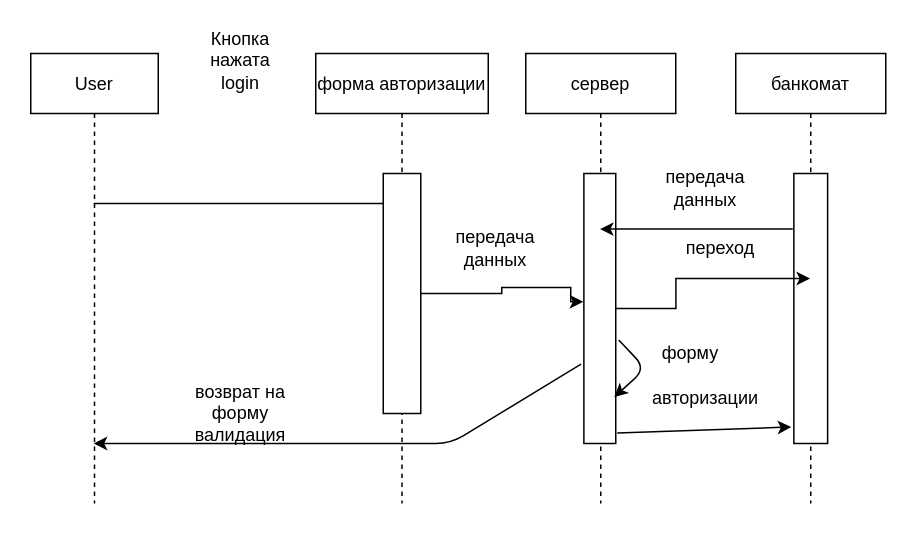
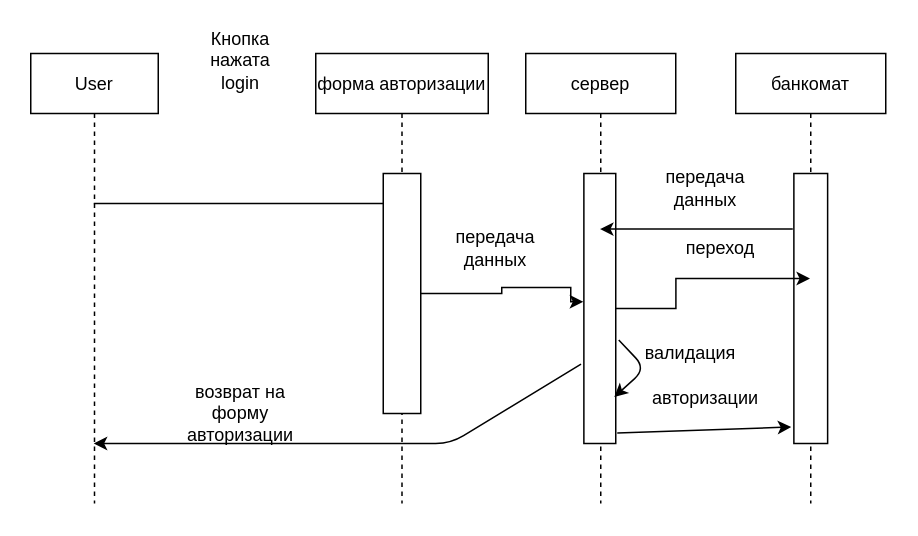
(691, 353) -> (691, 353)
(241, 413) -> (241, 413)
